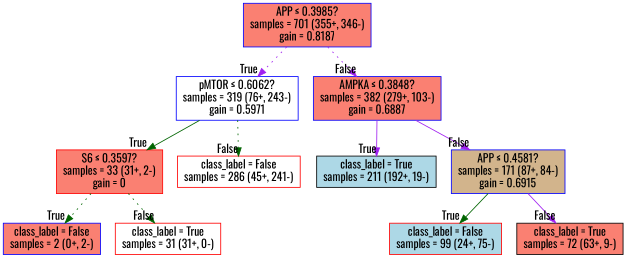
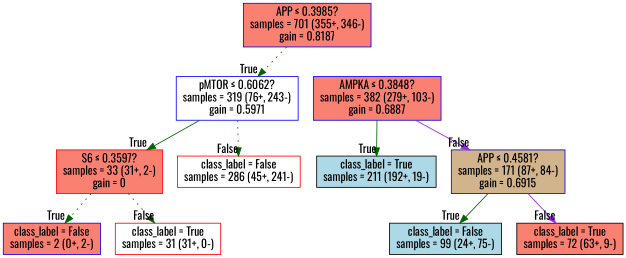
(275, 59) -> (275, 59)
(339, 59) -> none
(377, 134) -> (377, 134)
(446, 239) -> (446, 239)
